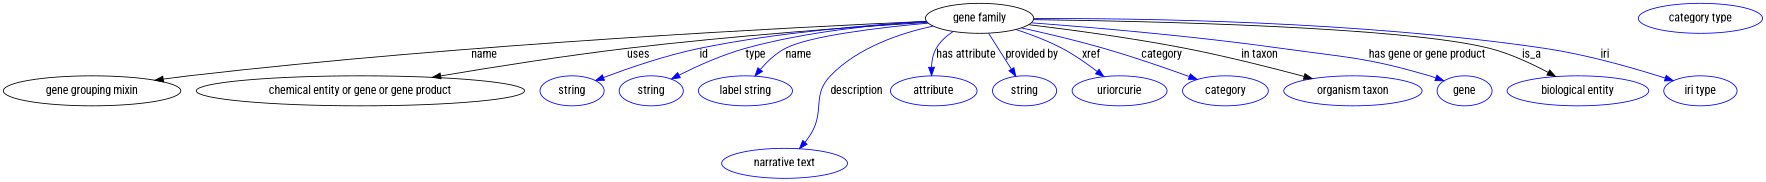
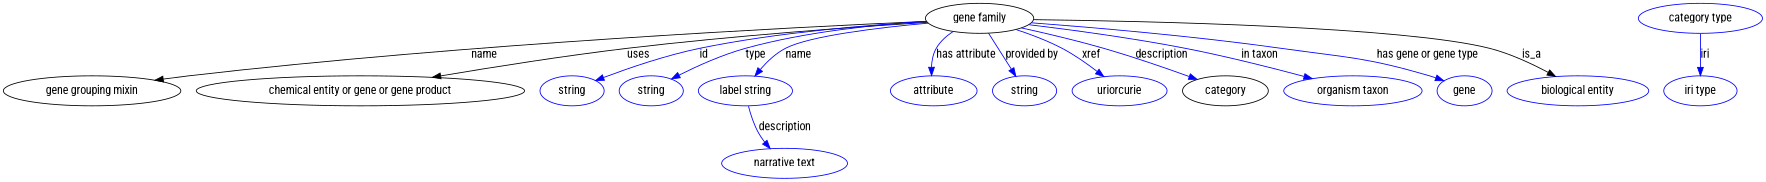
(1463, 38) -> (1700, 50)
(1168, 45) -> (1168, 45)
(1162, 55) -> (1162, 55)
(1428, 55) -> (1428, 55)
(847, 62) -> (755, 125)
(1225, 91) -> (1225, 91)
